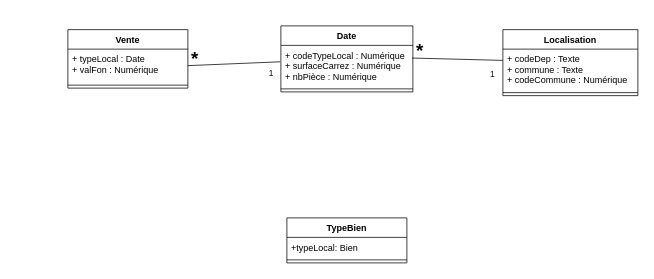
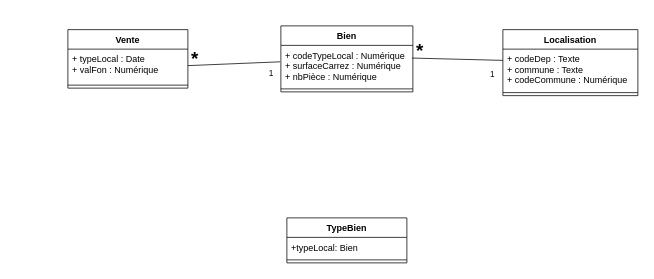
(347, 36) -> (347, 36)
